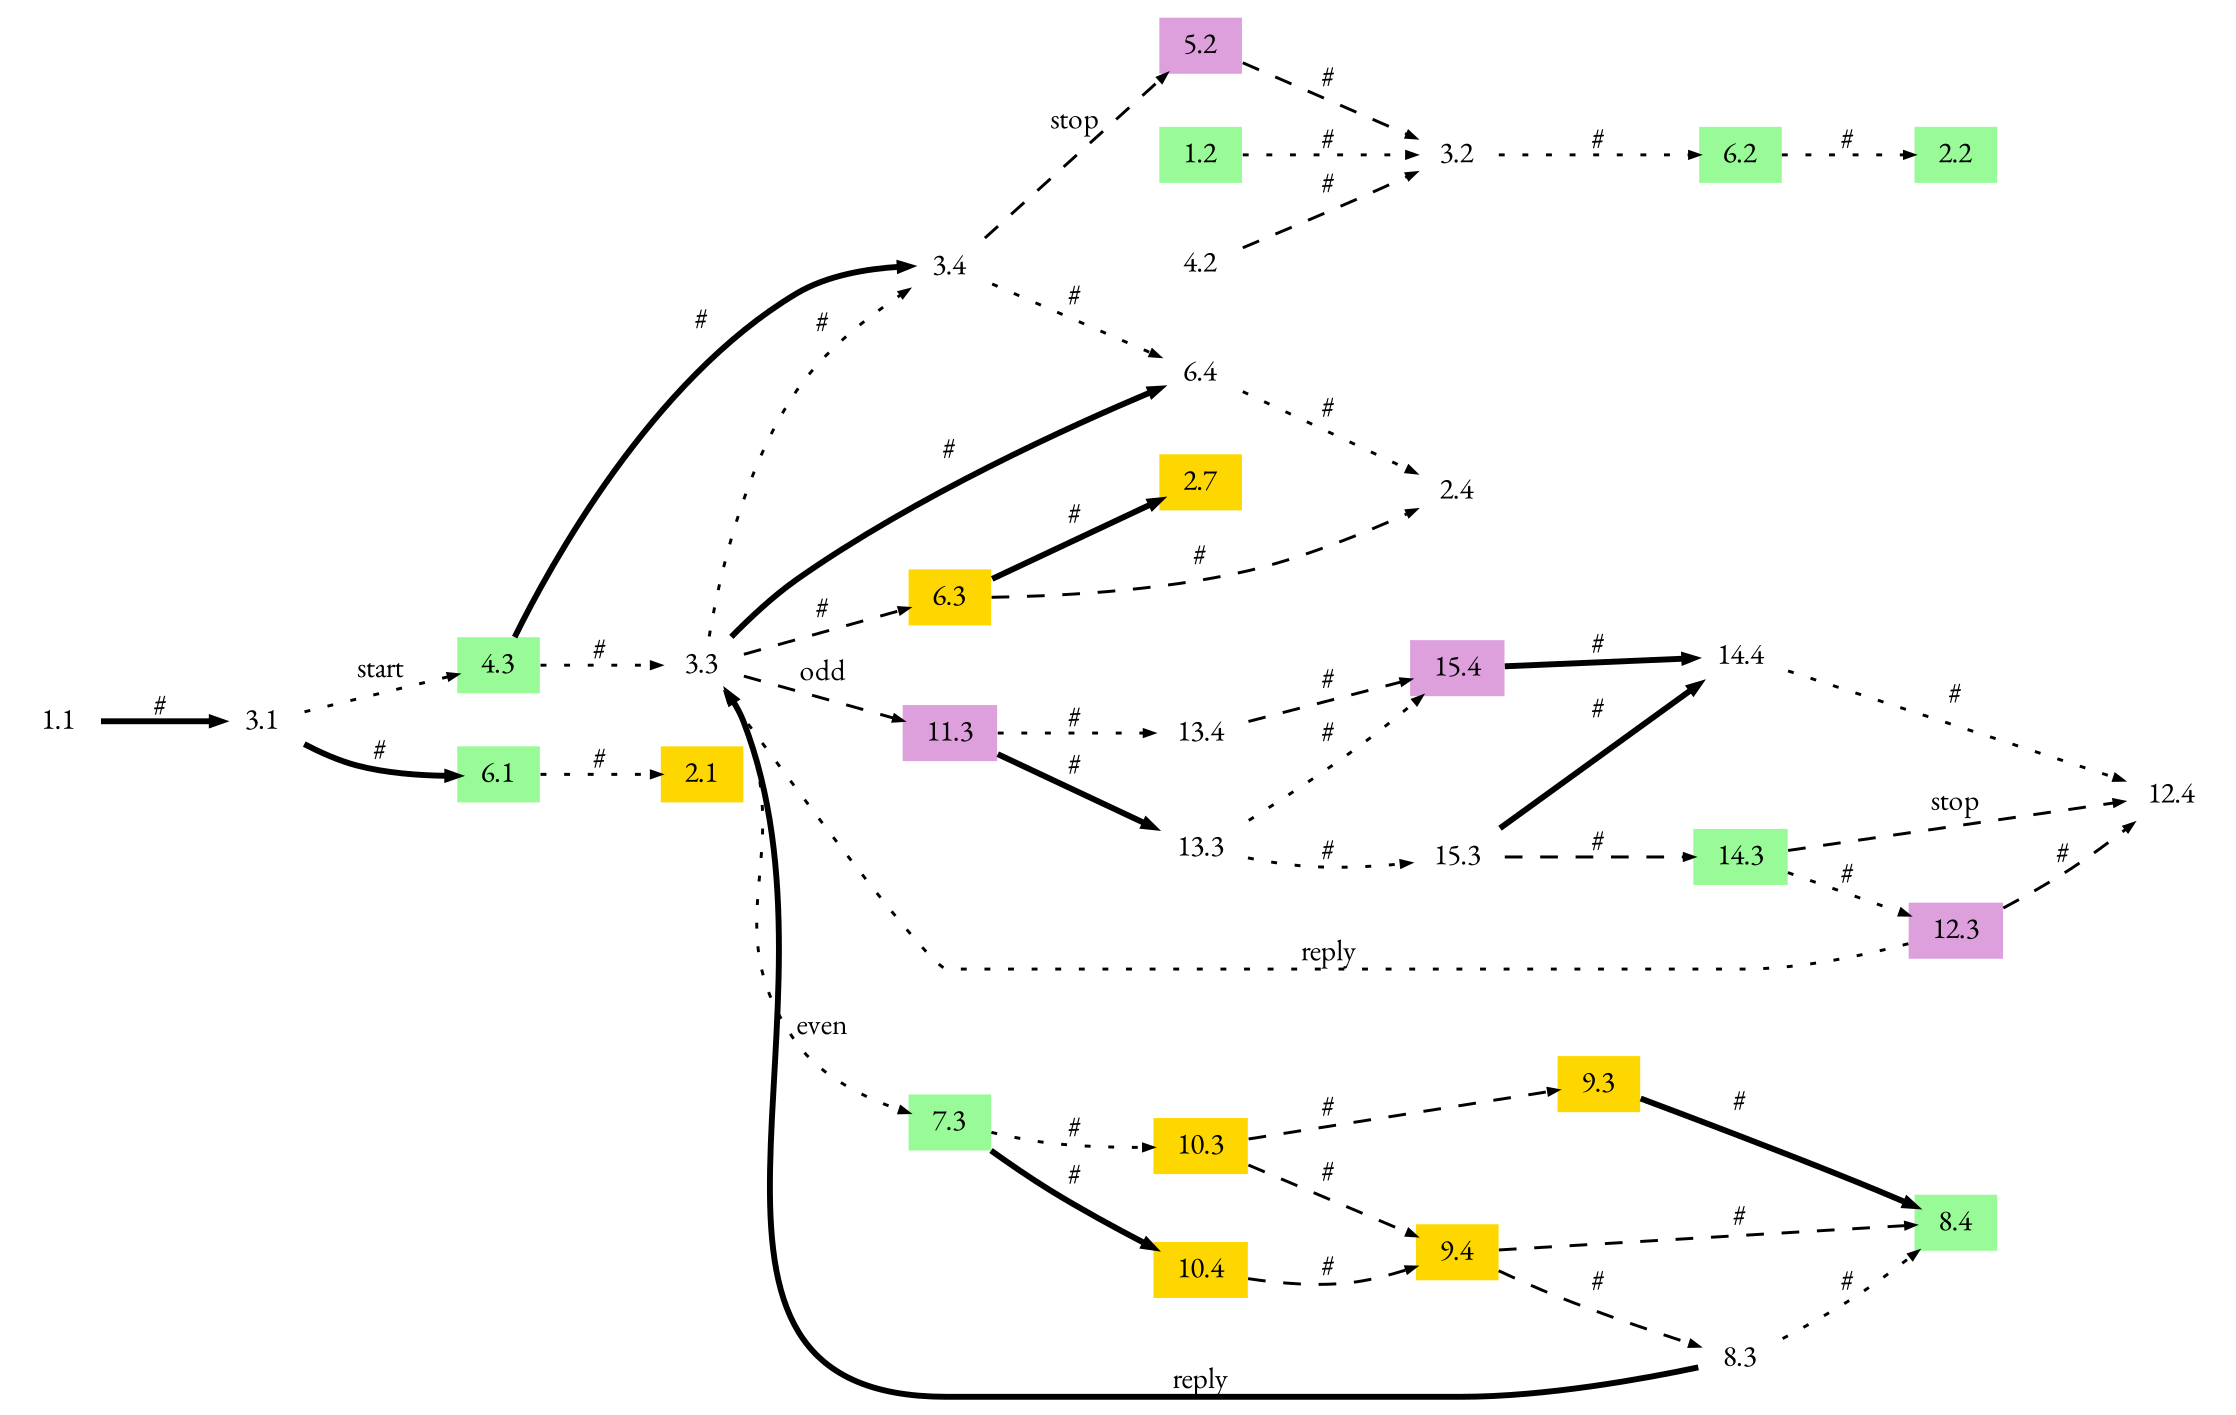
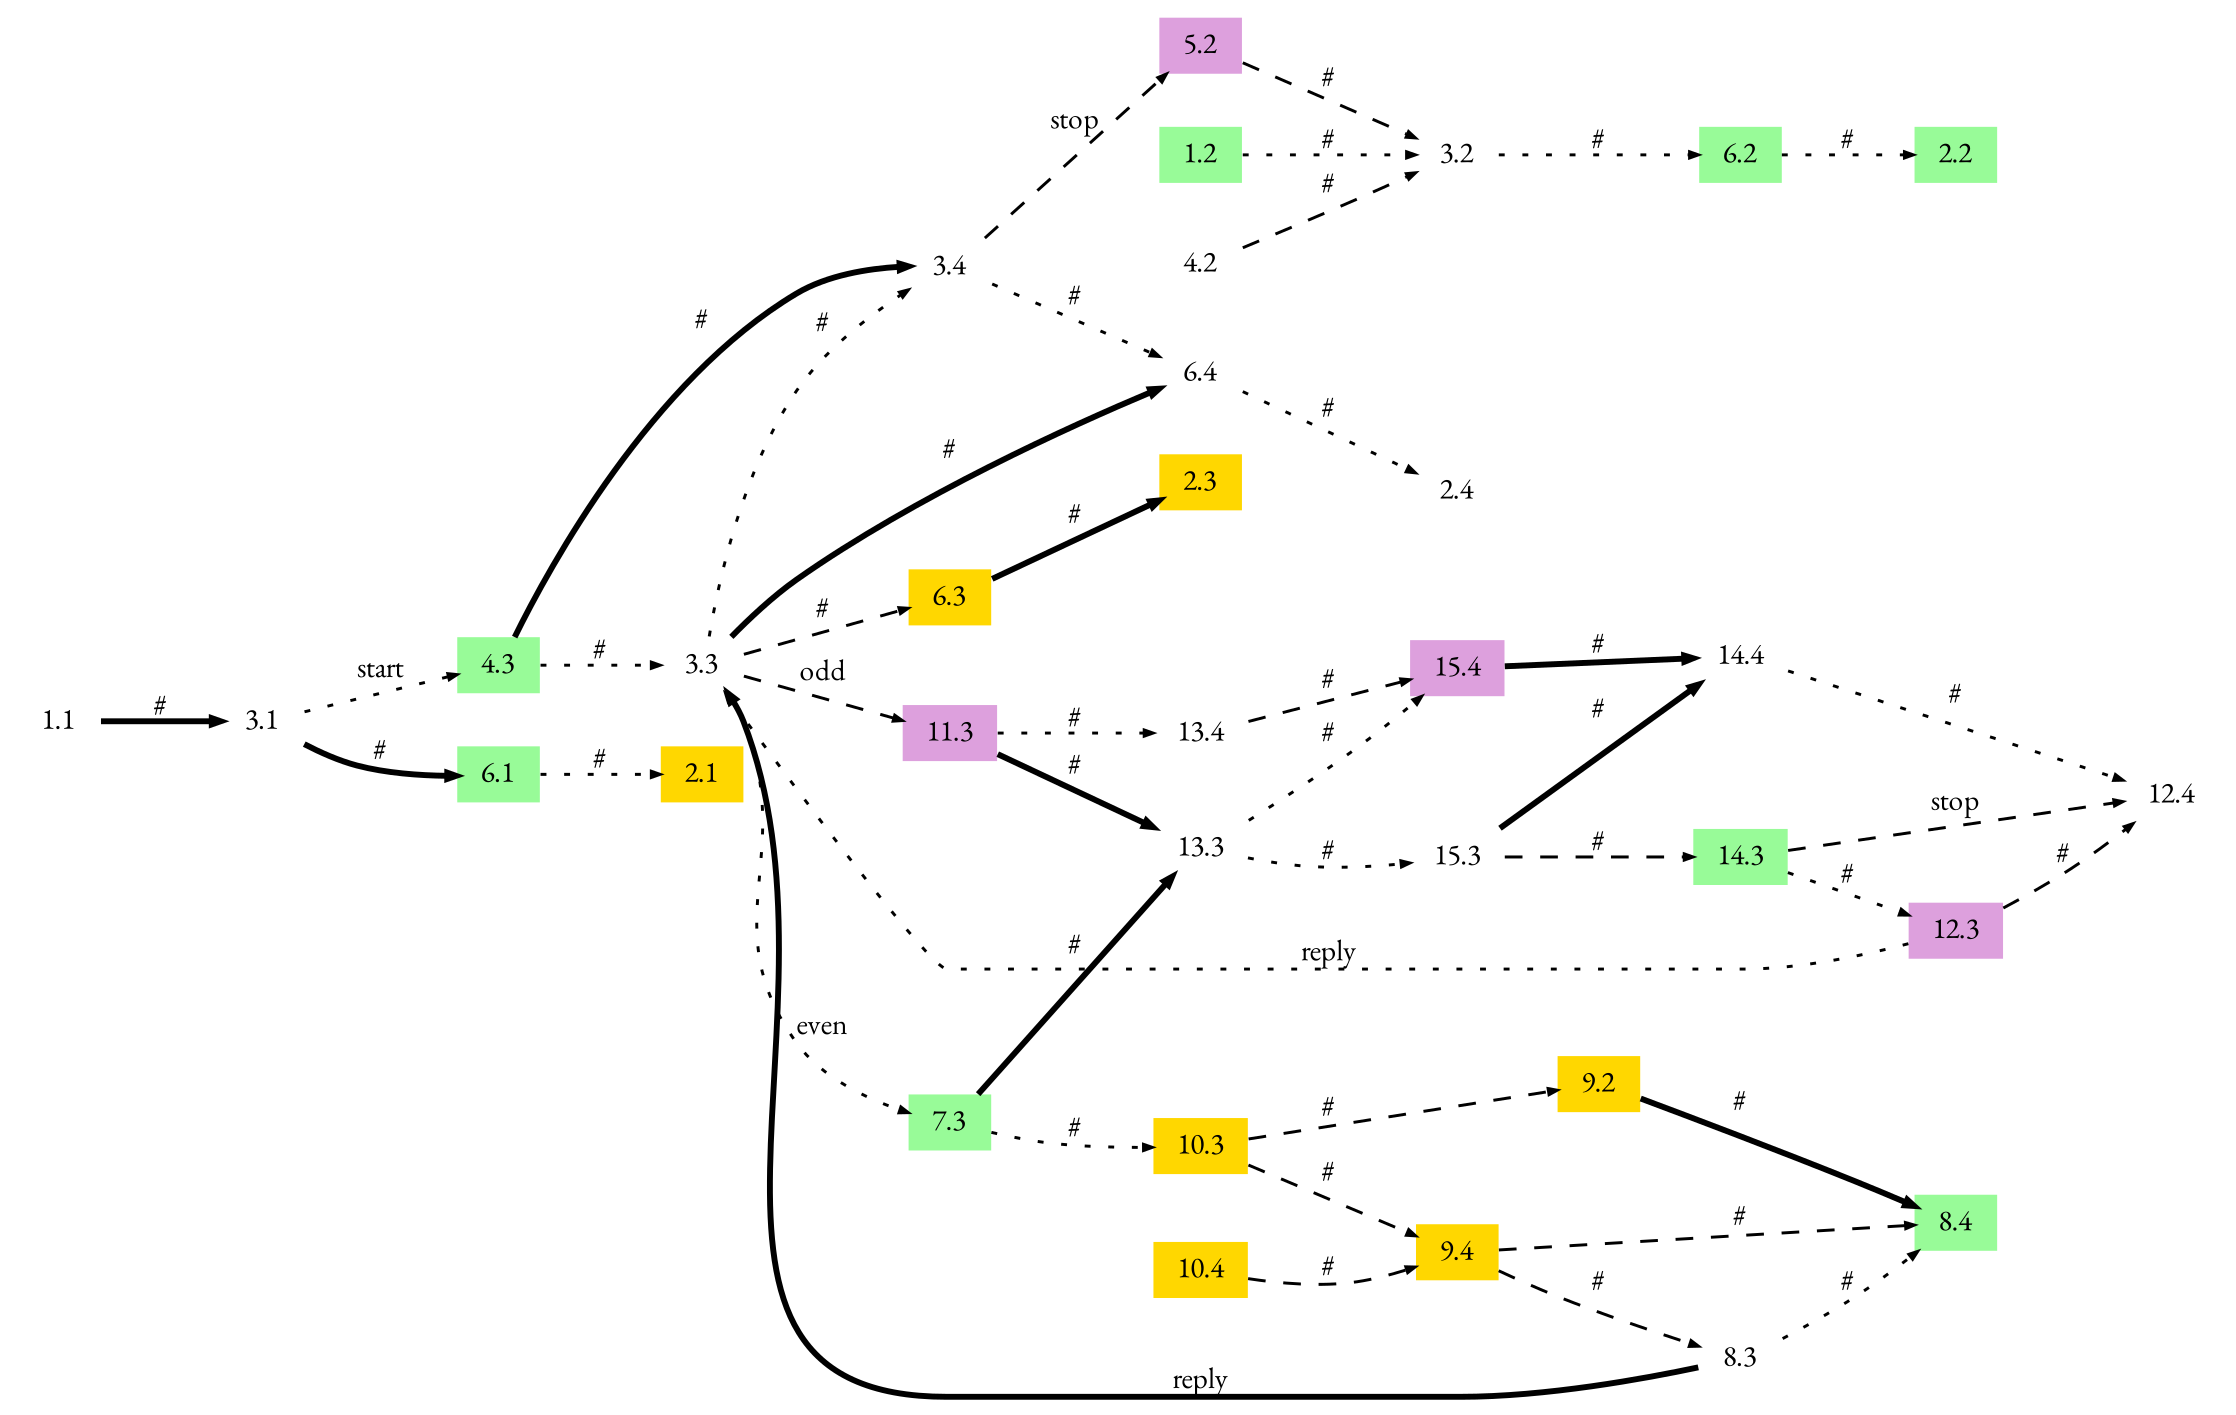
(1201, 482) -> (1201, 482)
(1204, 579) -> none
(1599, 1084) -> (1599, 1084)
(1066, 1200) -> (1072, 989)
